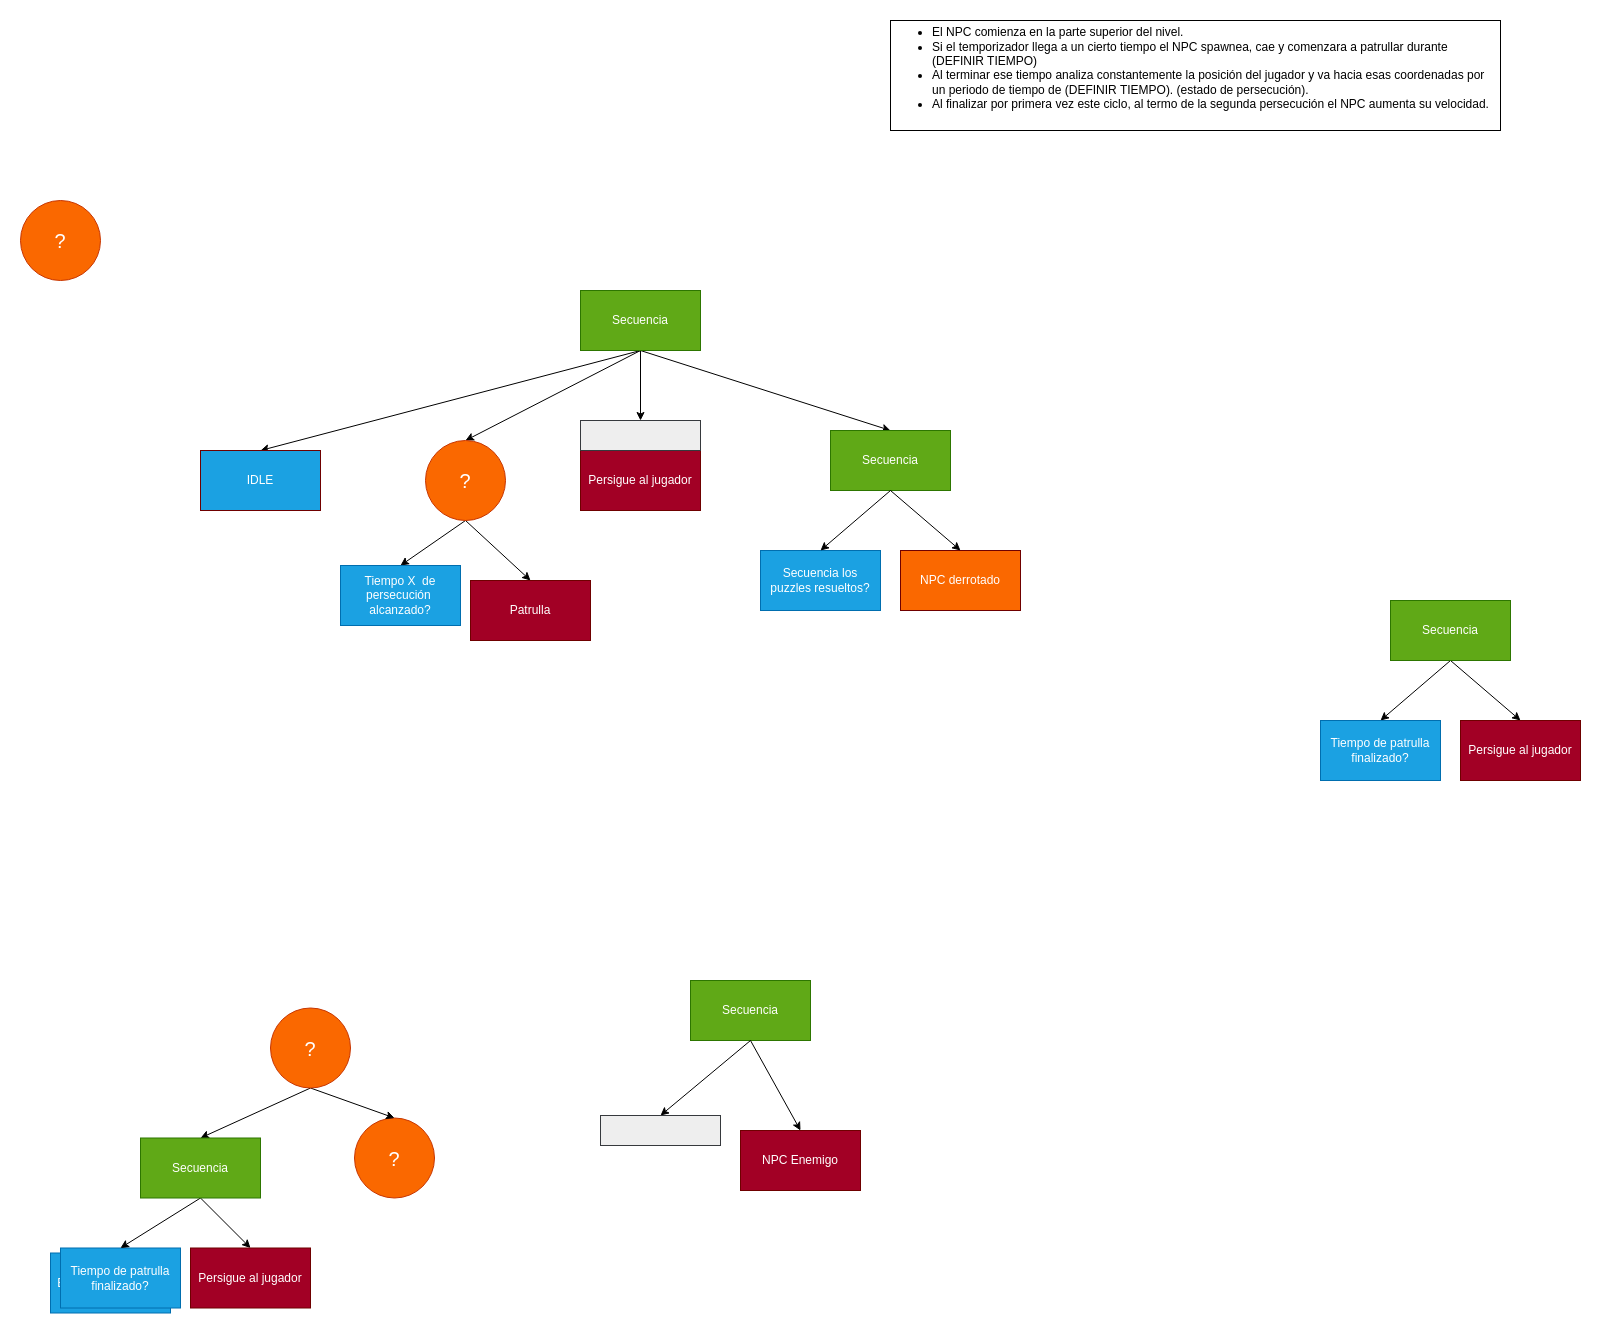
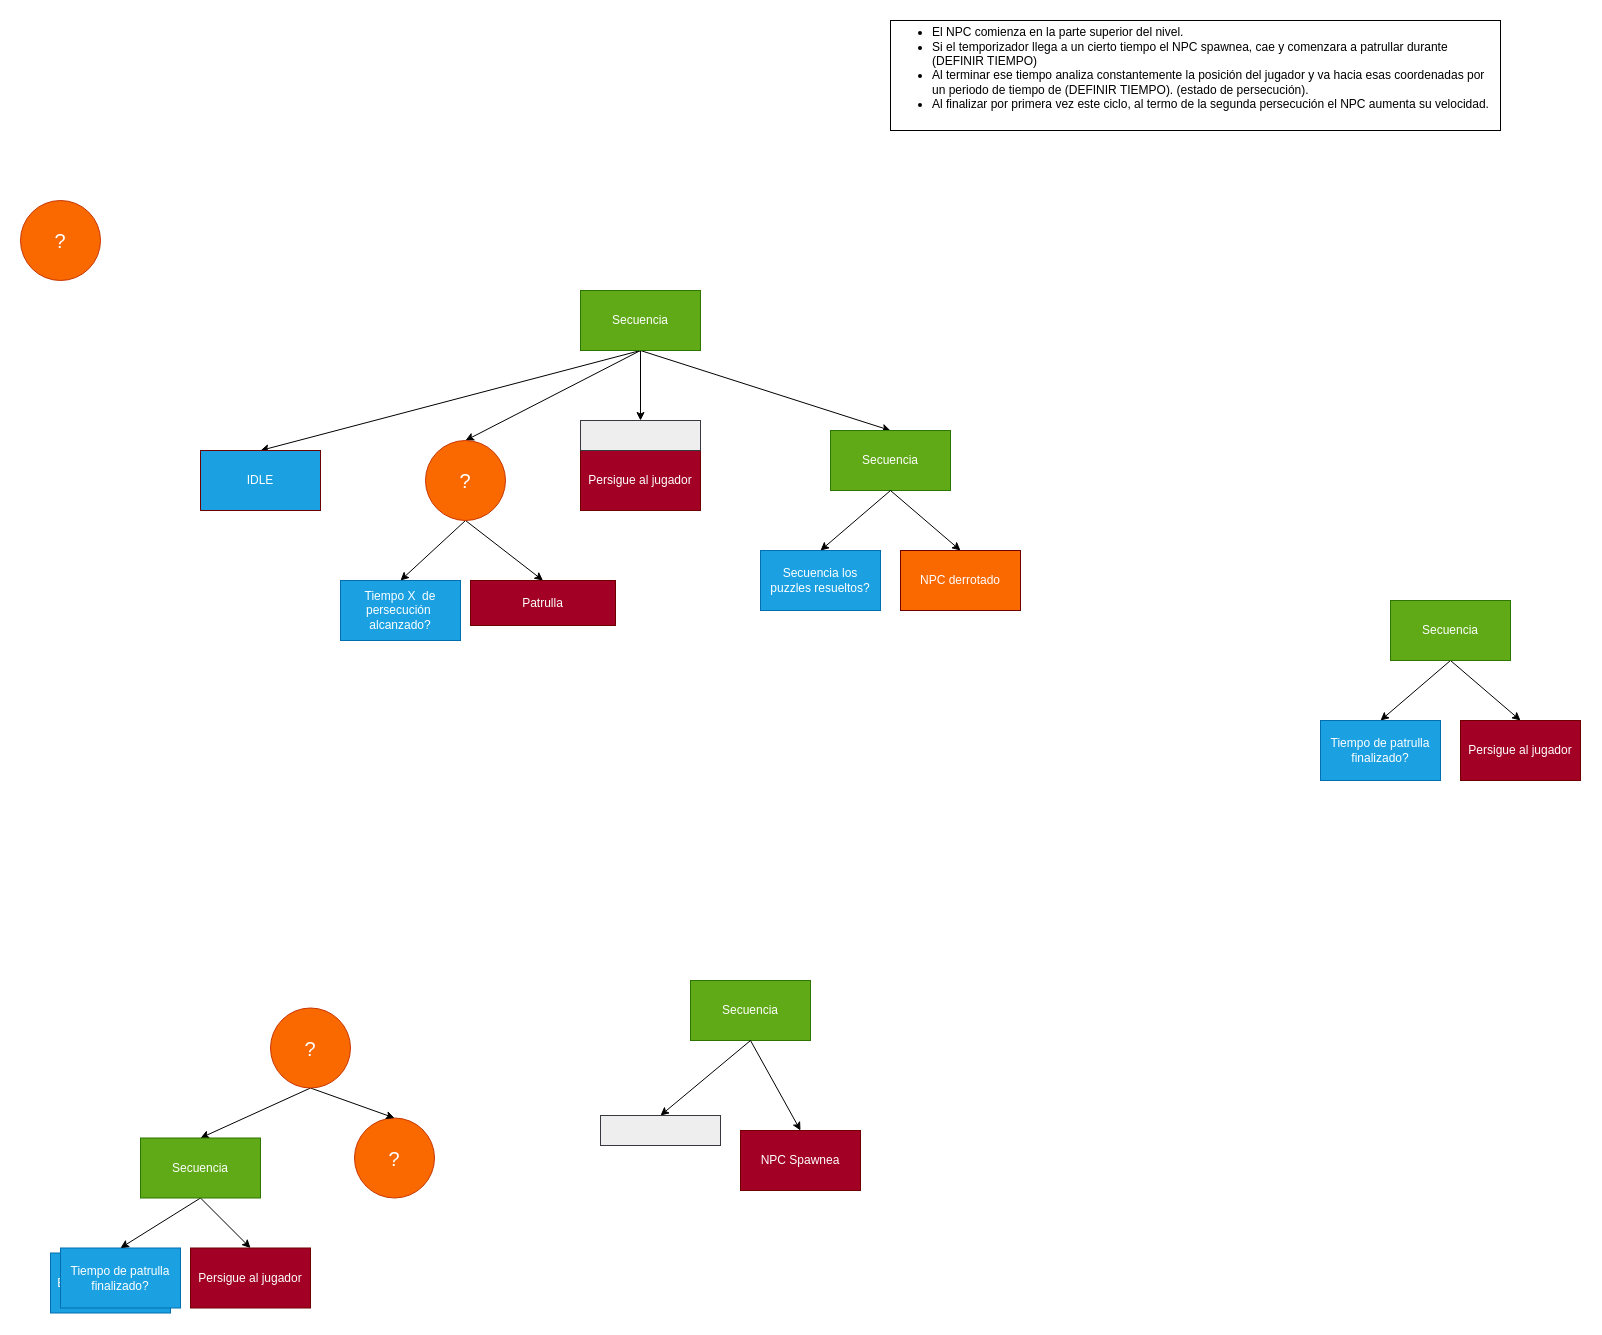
(401, 596) -> (401, 611)
(531, 611) -> (543, 603)
(801, 1161) -> (801, 1161)
